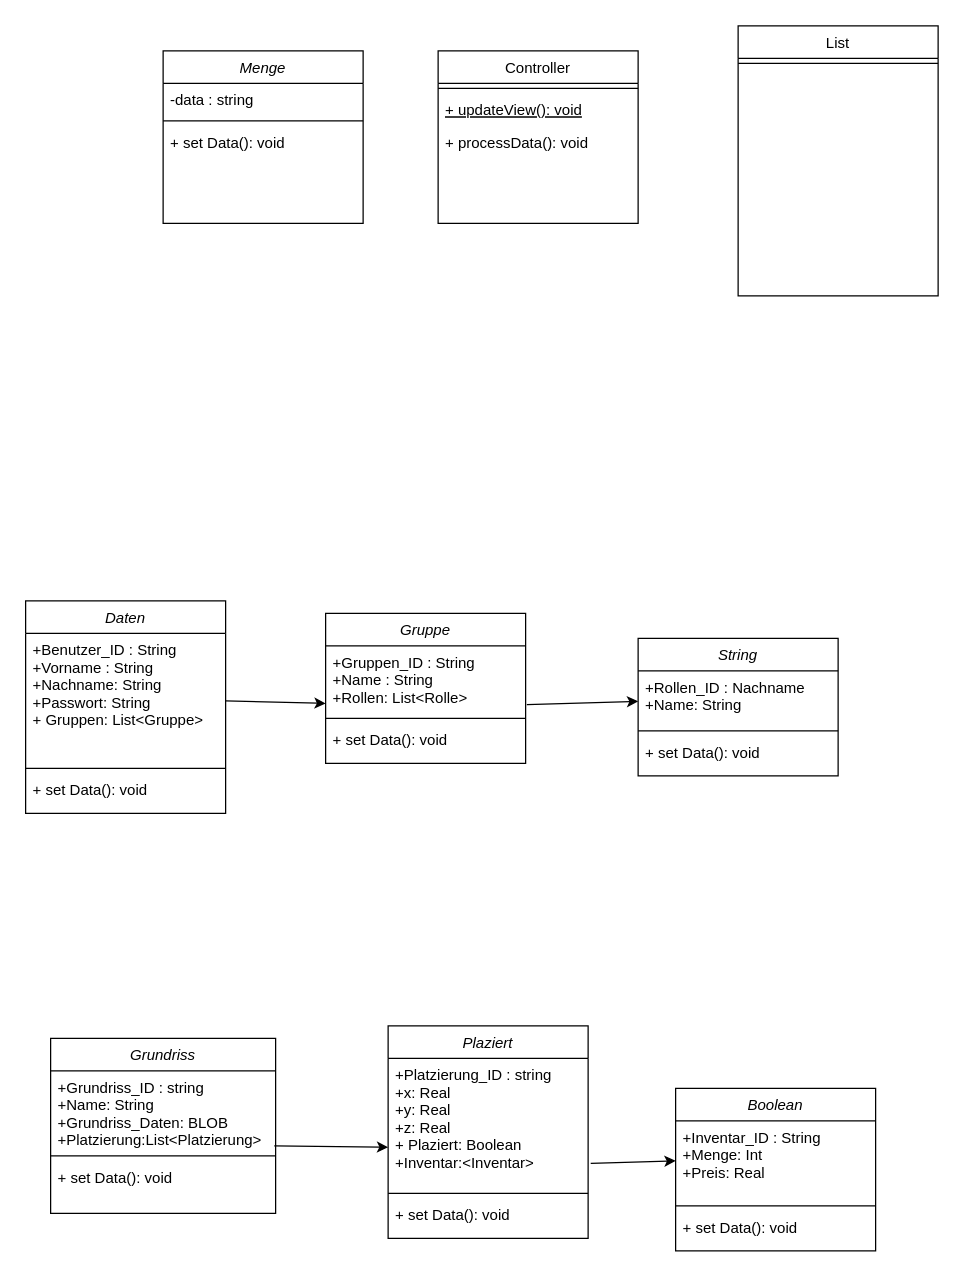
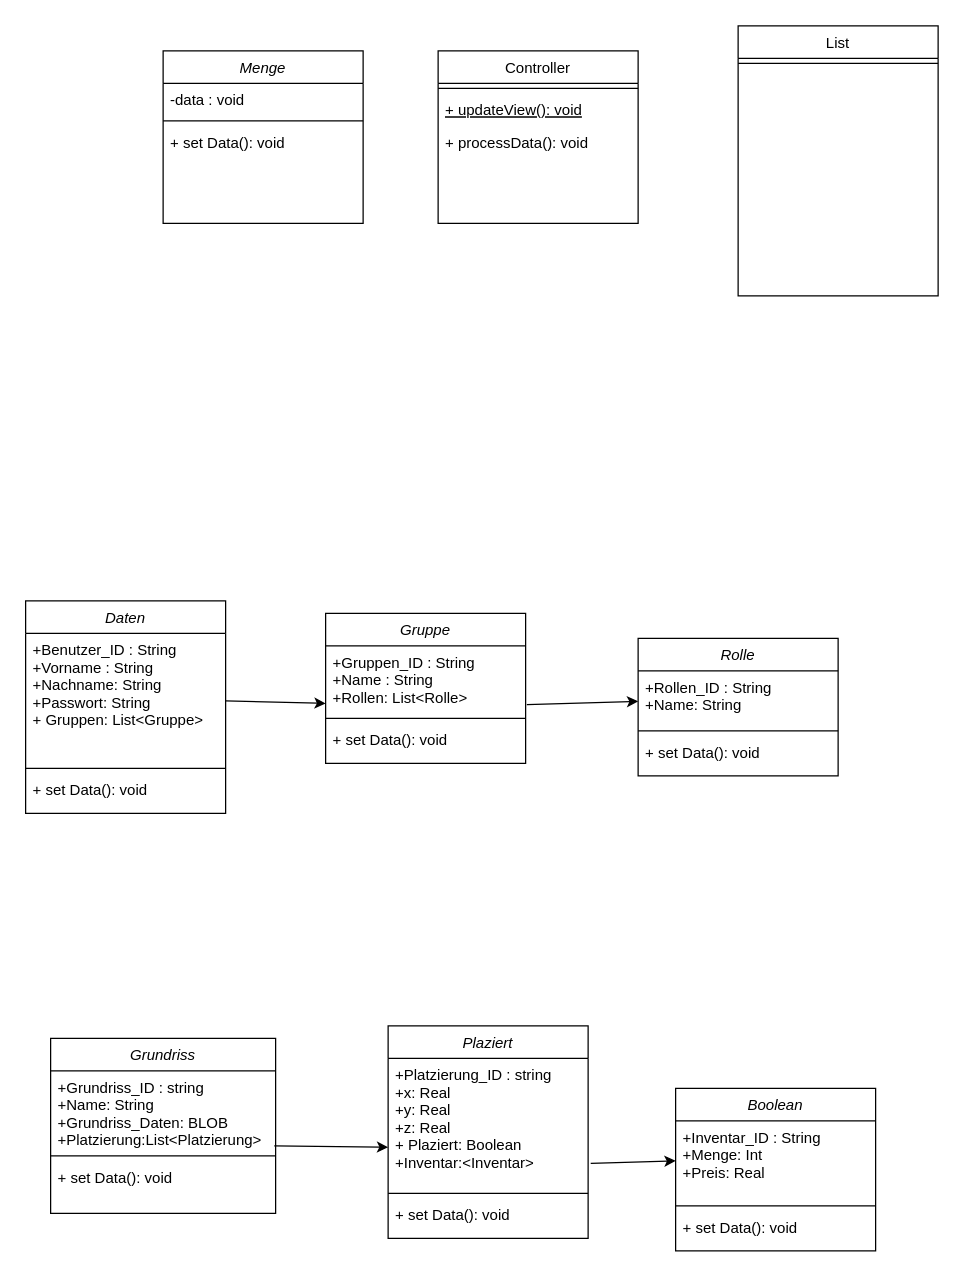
(221, 100) -> (213, 100)
(738, 655) -> (738, 655)
(723, 688) -> (713, 688)
